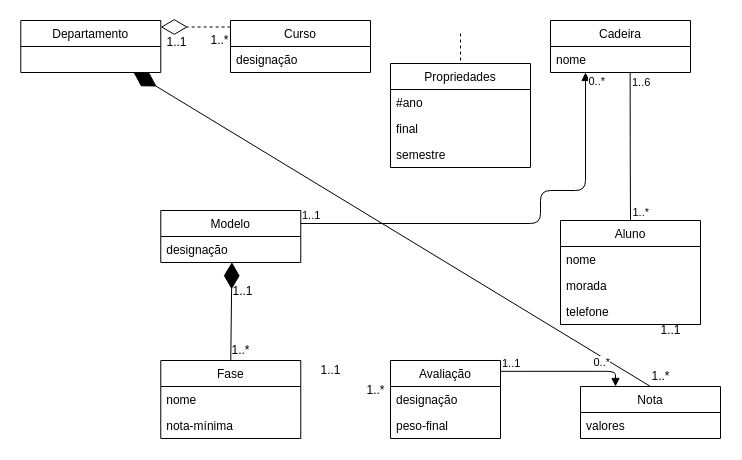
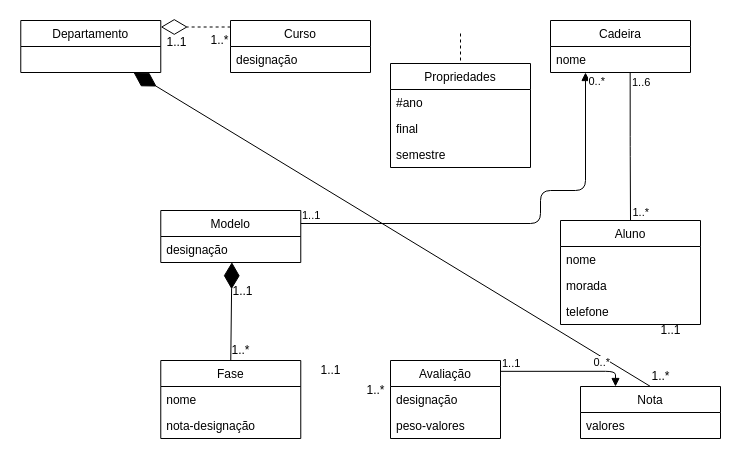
(202, 426) -> (215, 426)
(426, 426) -> (435, 426)
